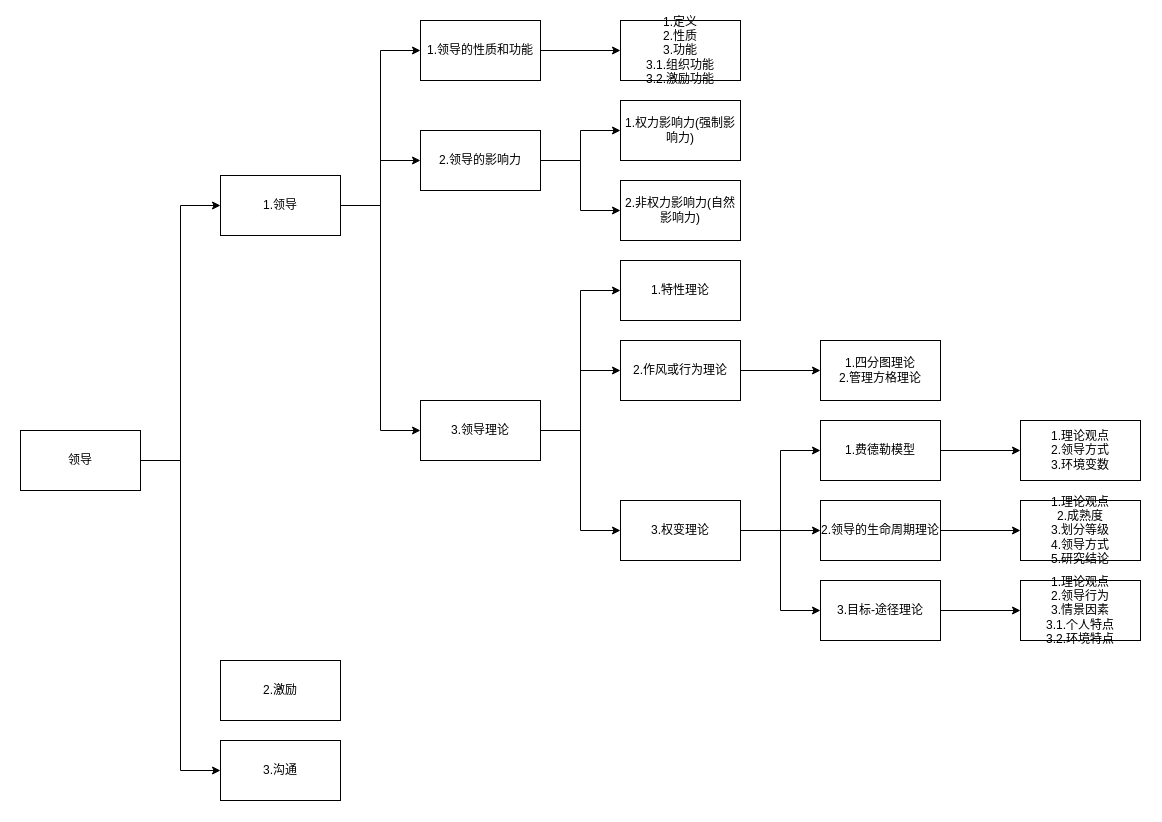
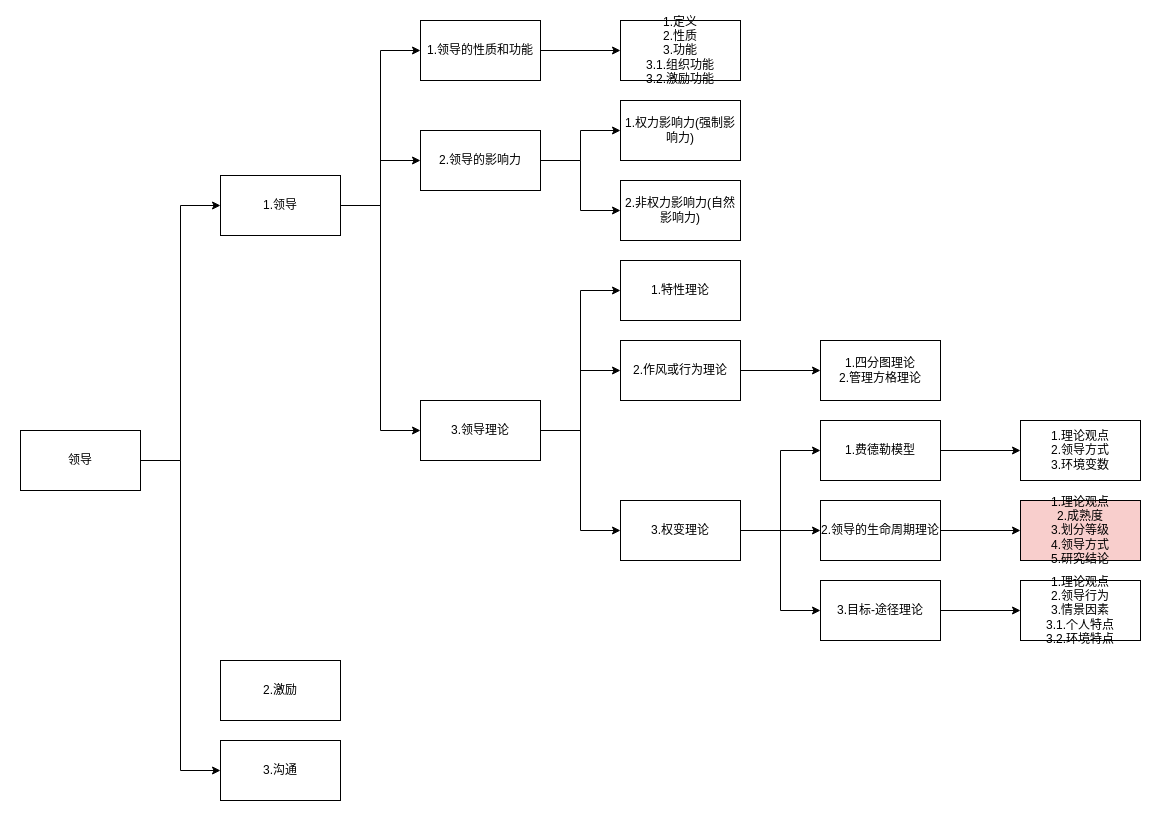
(1081, 531) -> (1081, 531)
